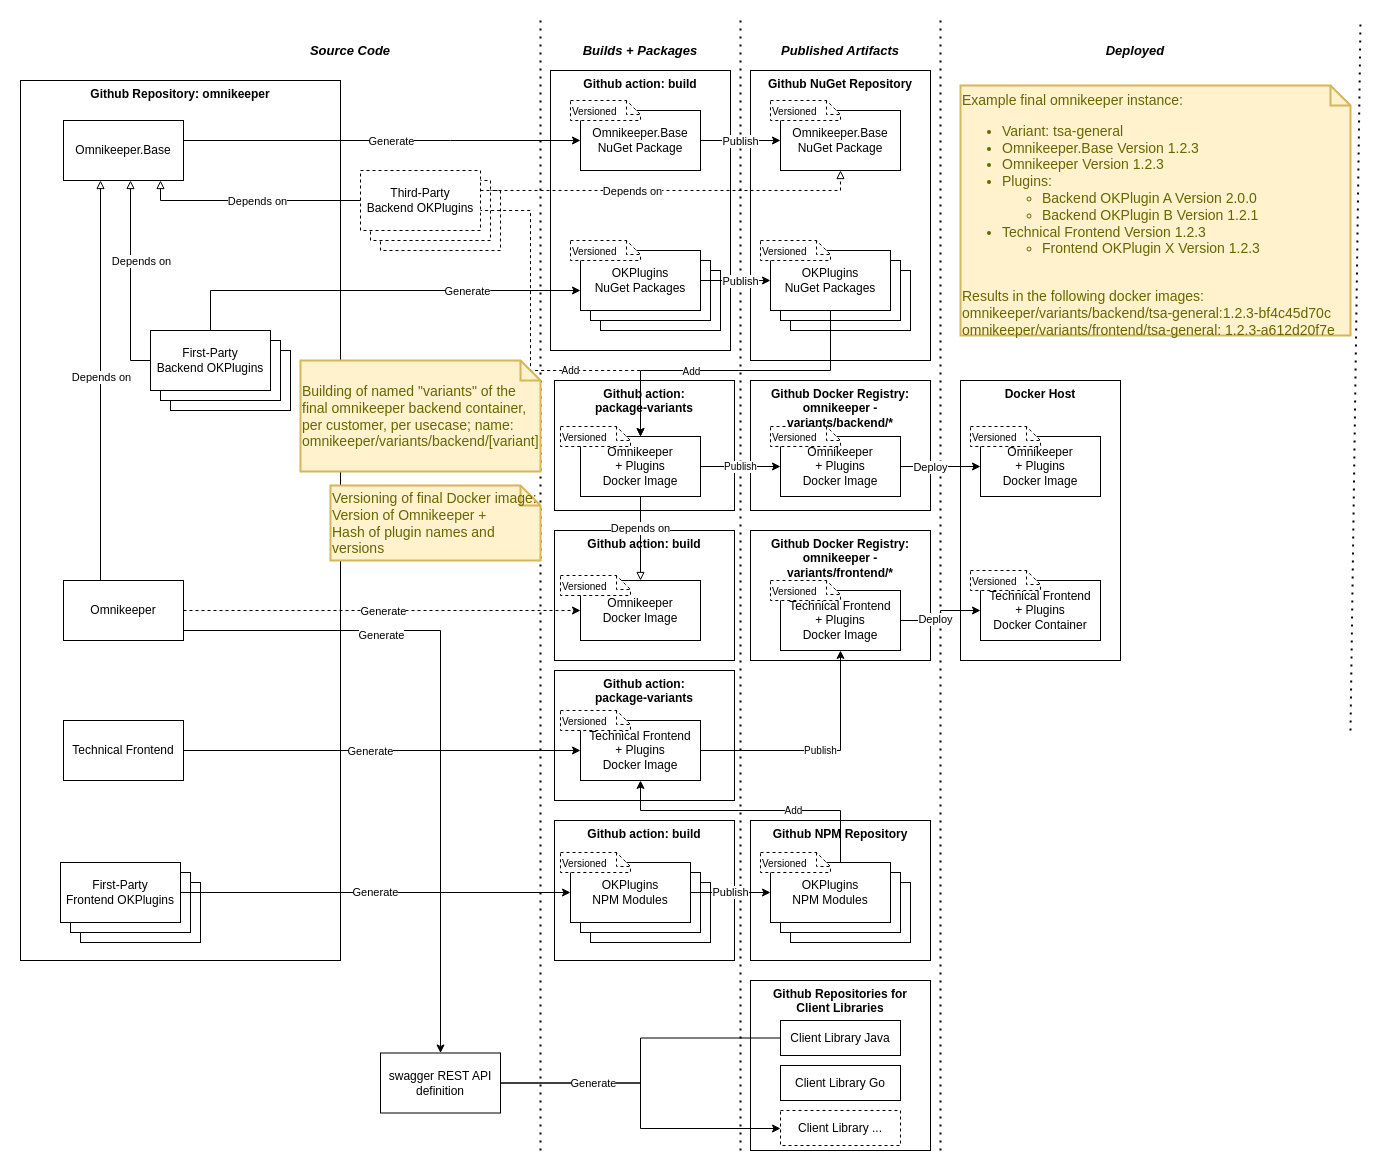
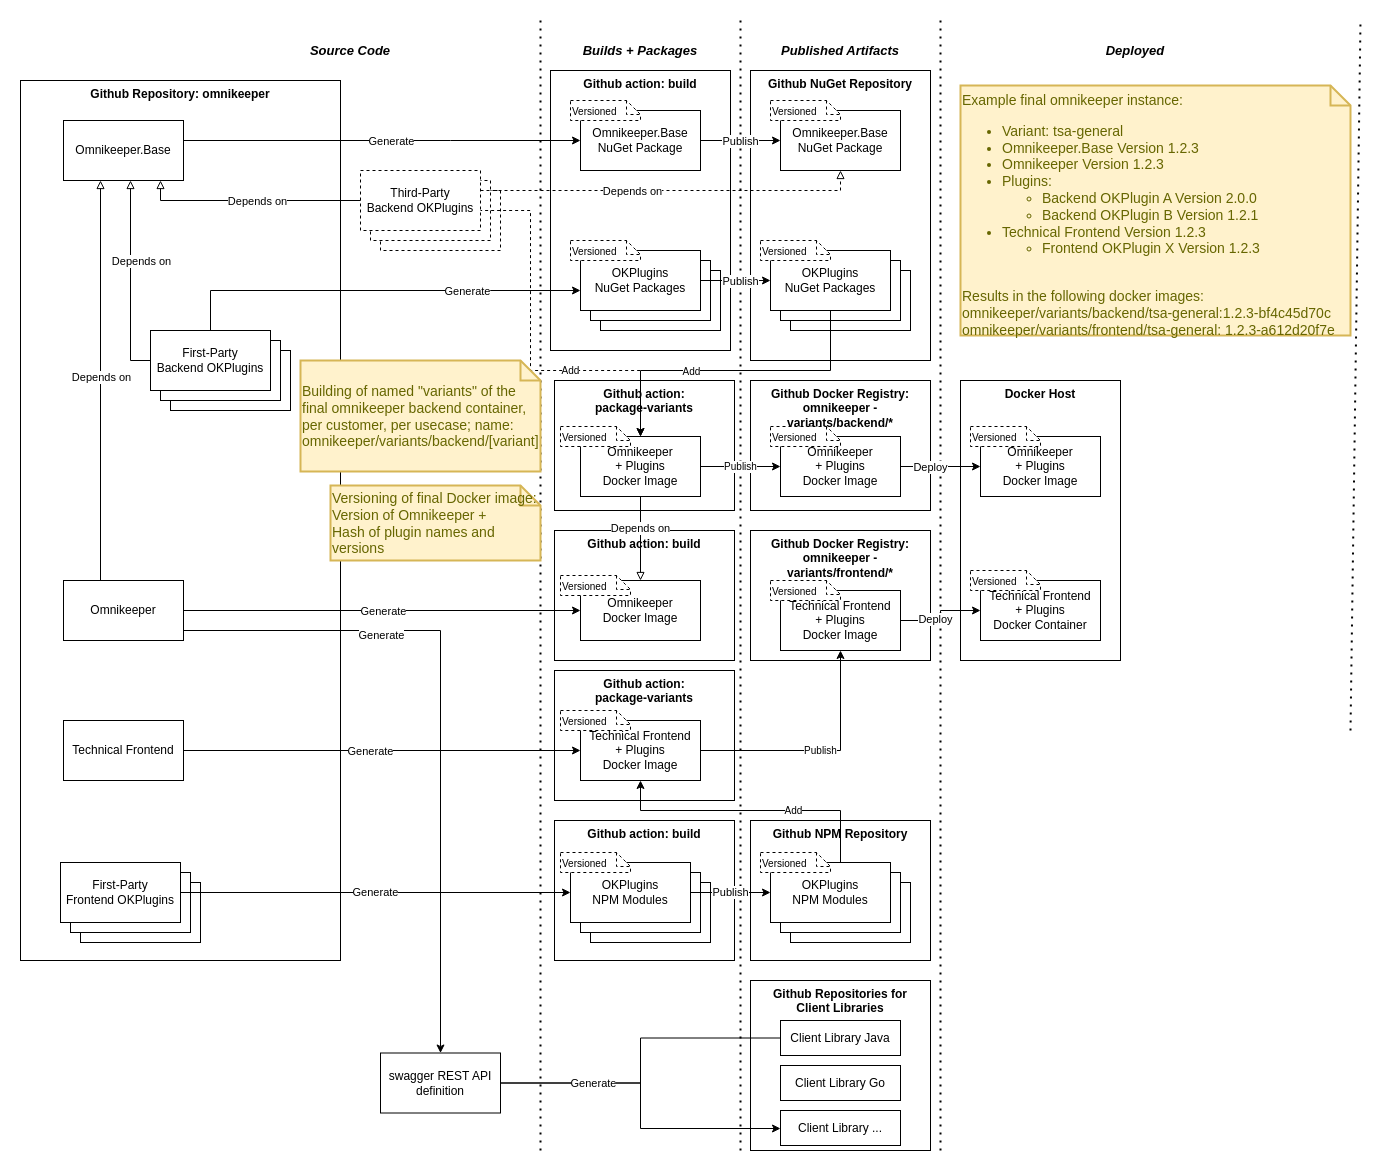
(273, 611) -> (273, 611)
(841, 1128) -> (841, 1128)
